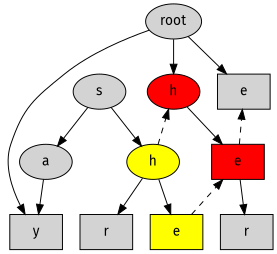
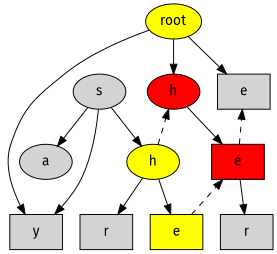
(174, 21) -> (174, 21)
(42, 192) -> (88, 161)
